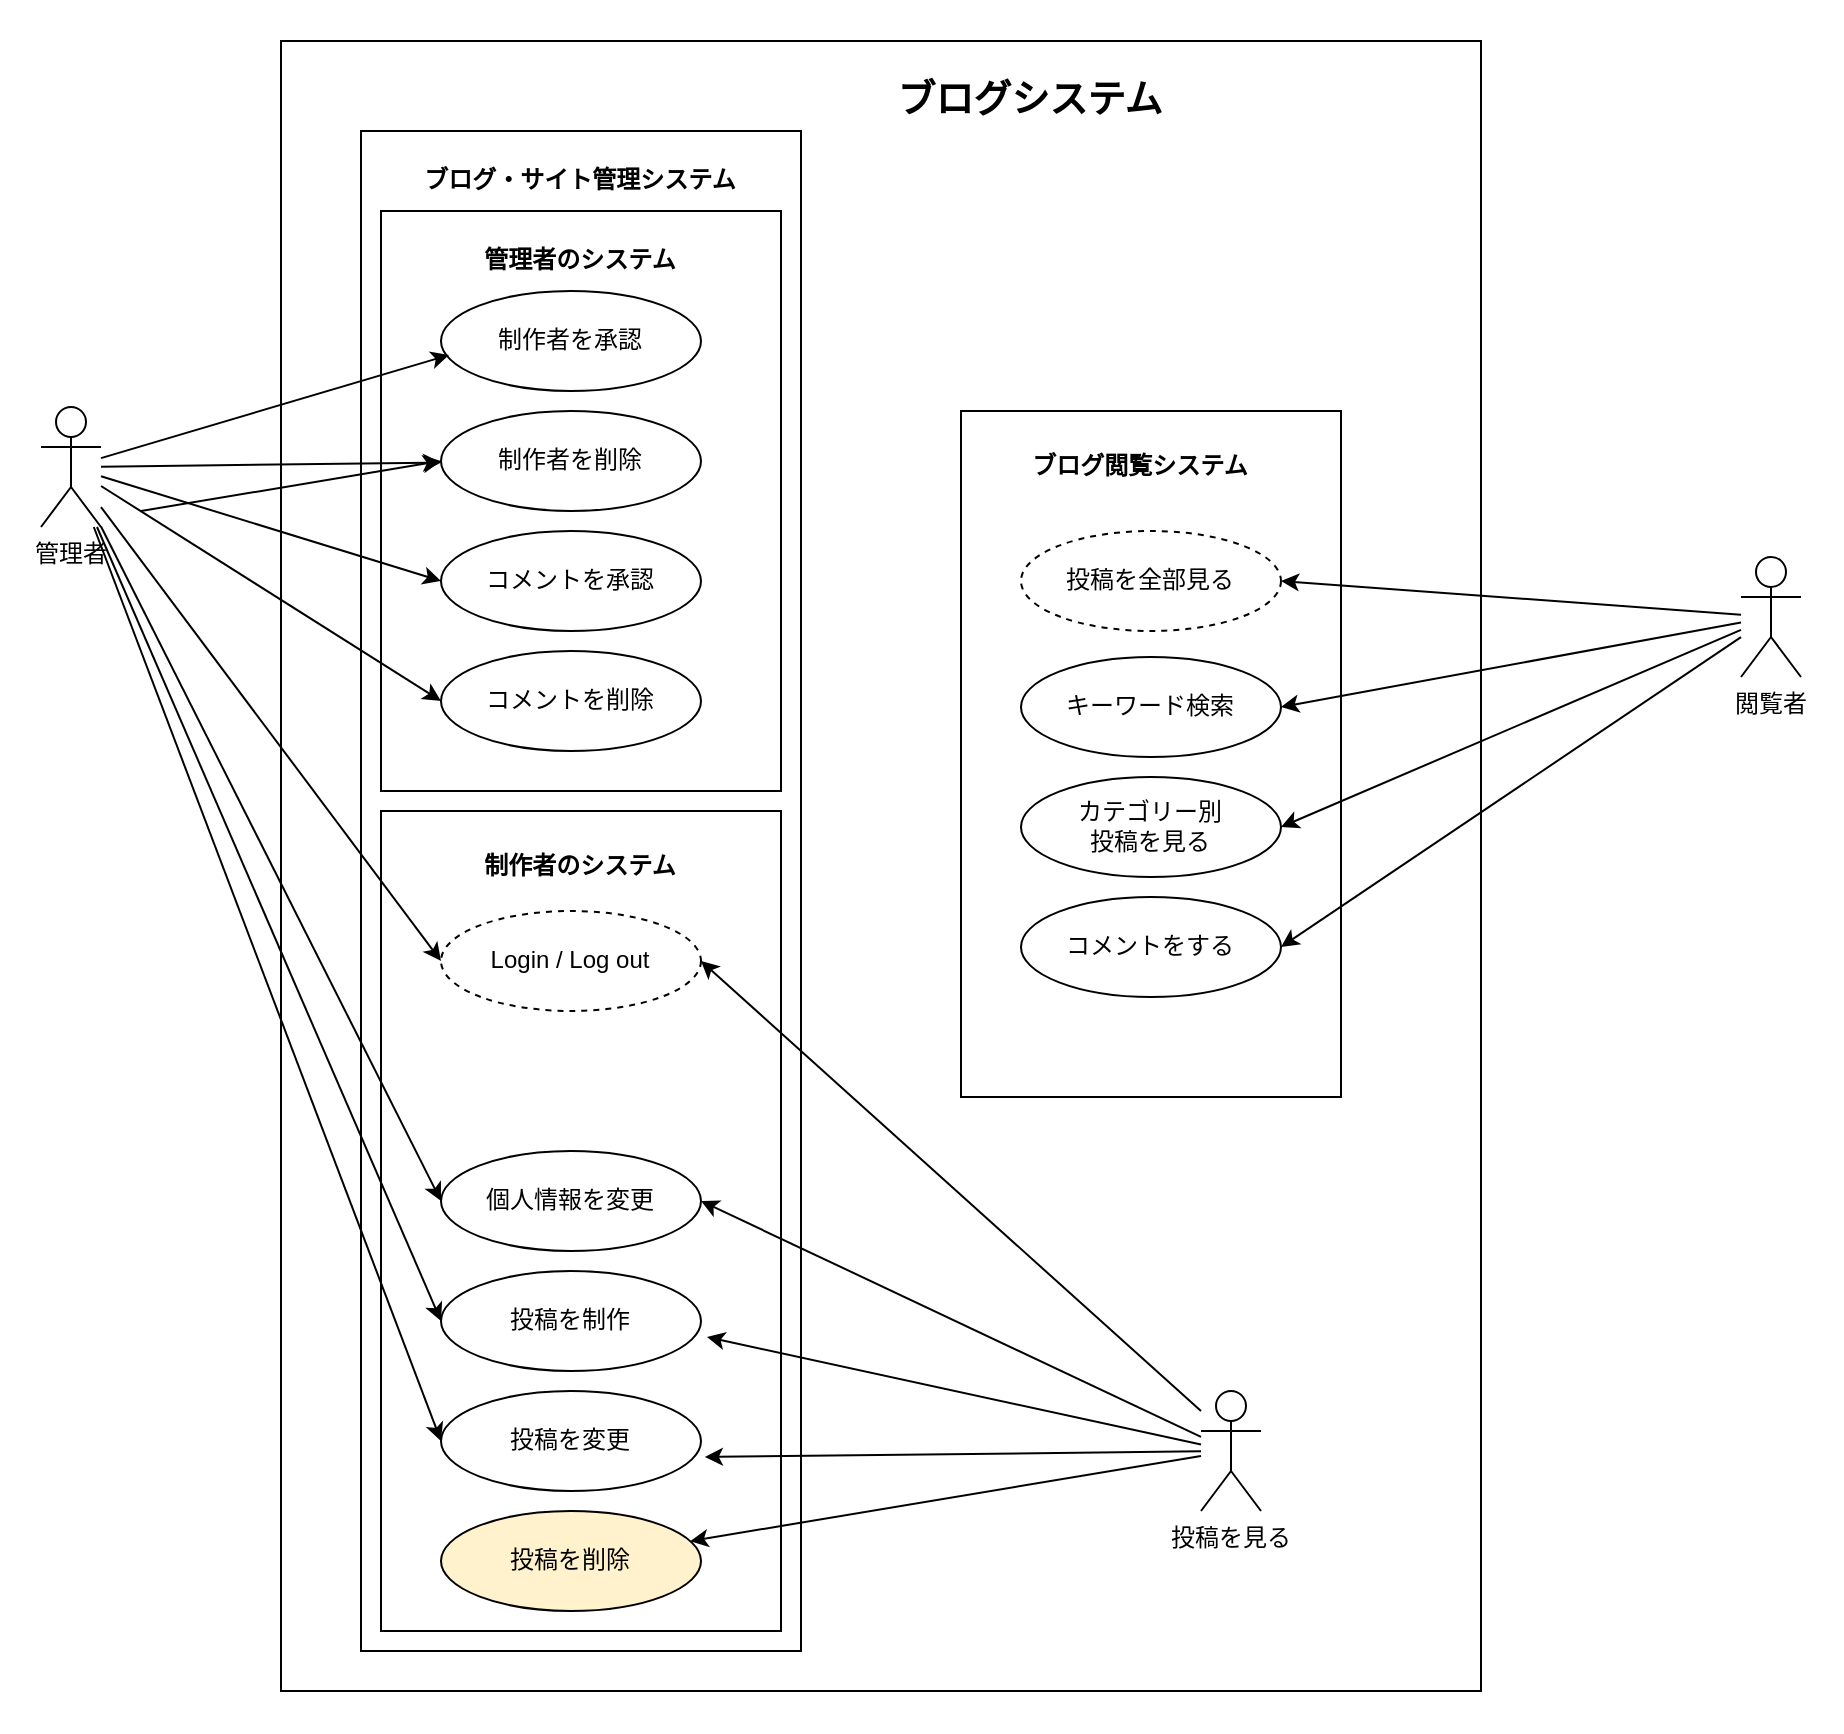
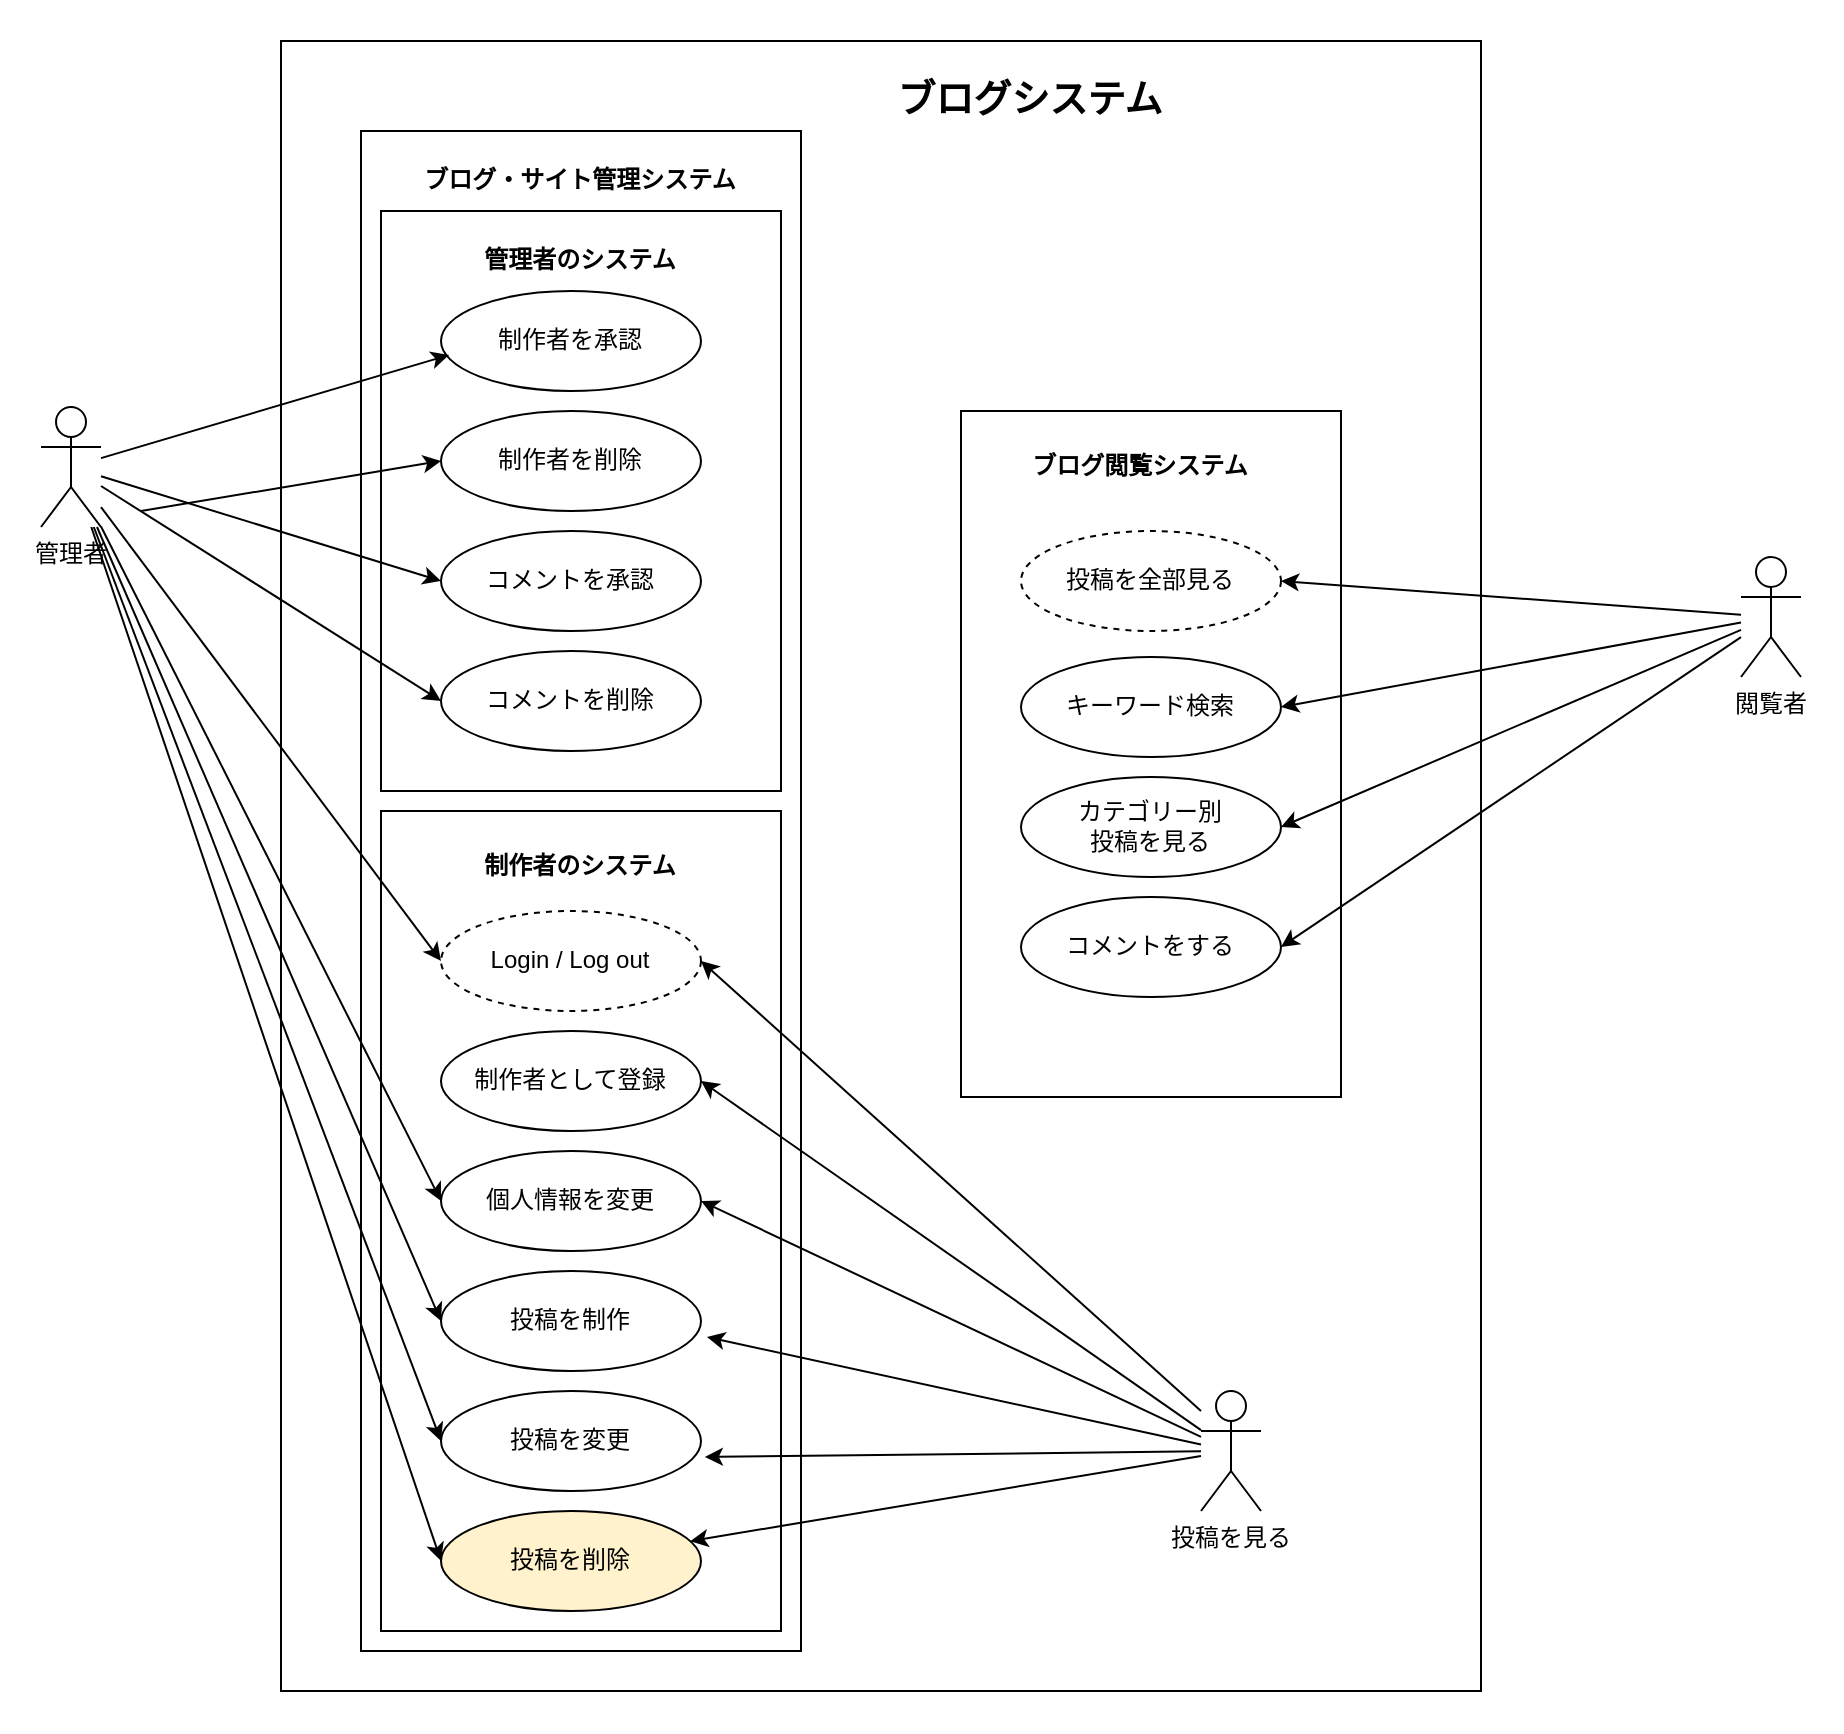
(258, 465) -> (268, 1048)
none -> (571, 1081)
none -> (956, 1259)
